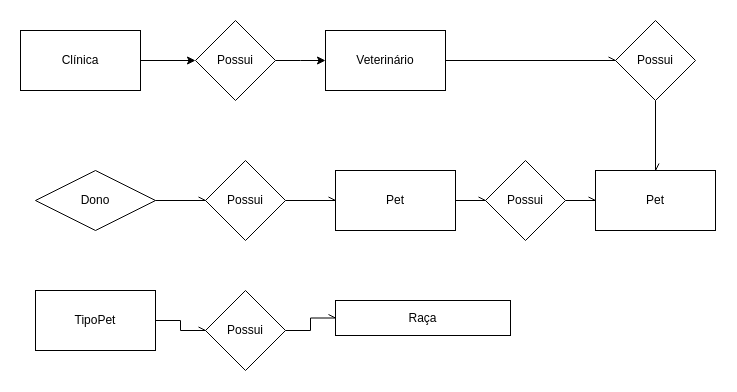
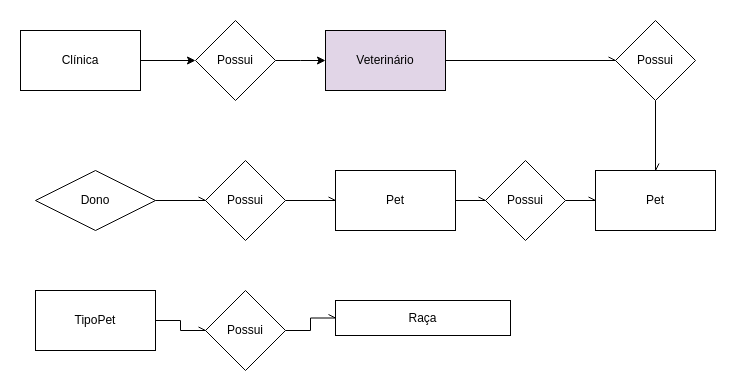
(386, 61) -> (386, 61)
